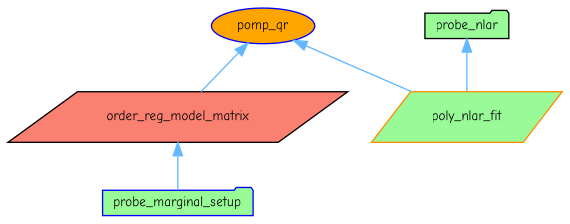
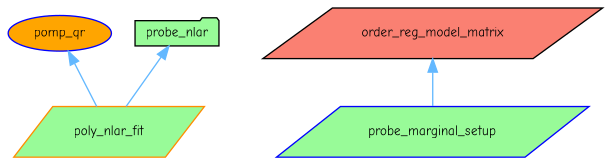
(220, 72) -> none
(178, 203) -> (433, 132)
